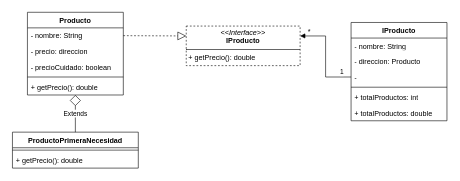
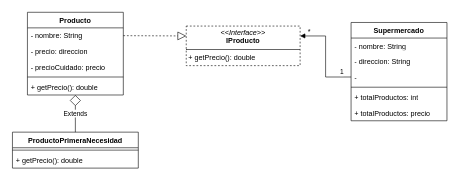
(399, 31) -> (399, 31)
(393, 62) -> (388, 62)
(74, 68) -> (72, 68)
(399, 114) -> (399, 114)
